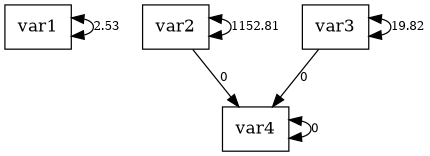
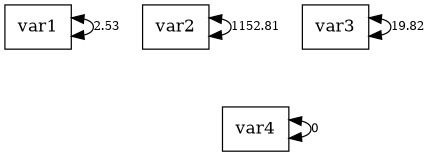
(212, 73) -> none
(299, 73) -> none
